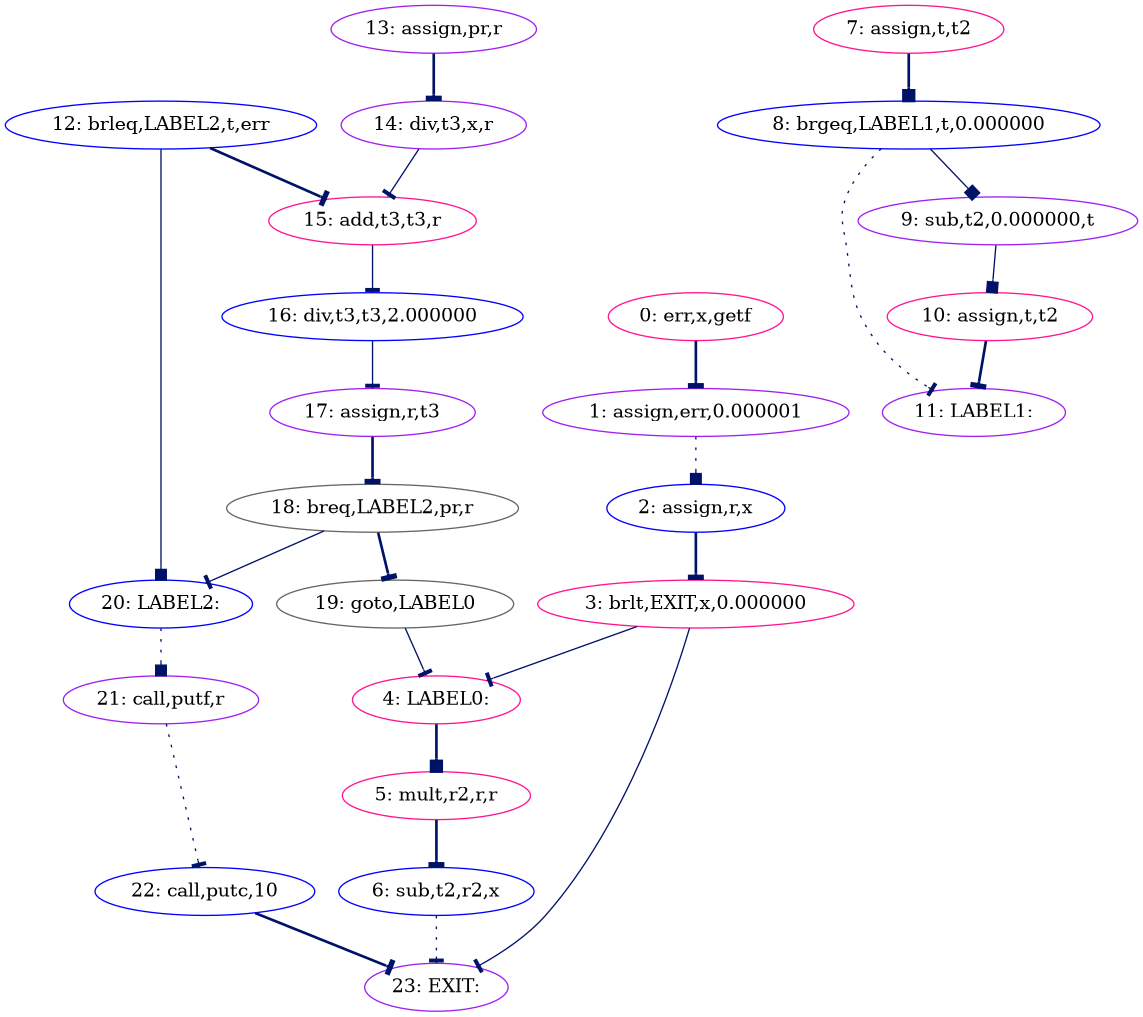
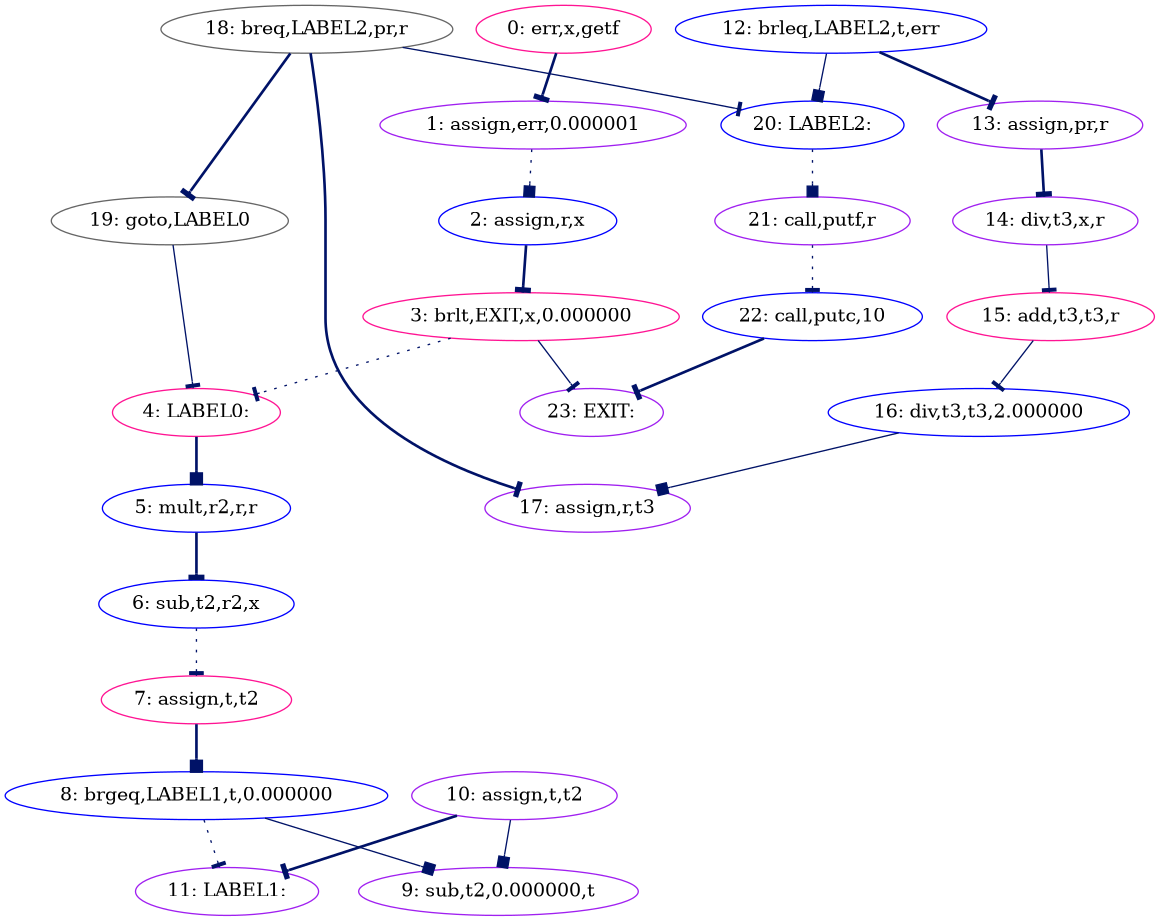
(265, 172) -> (934, 77)
(994, 262) -> (508, 837)
(990, 317) -> (514, 796)
(373, 361) -> (784, 460)
(373, 457) -> (326, 321)
(565, 652) -> (355, 366)
(436, 796) -> (196, 508)
(436, 936) -> (196, 649)
